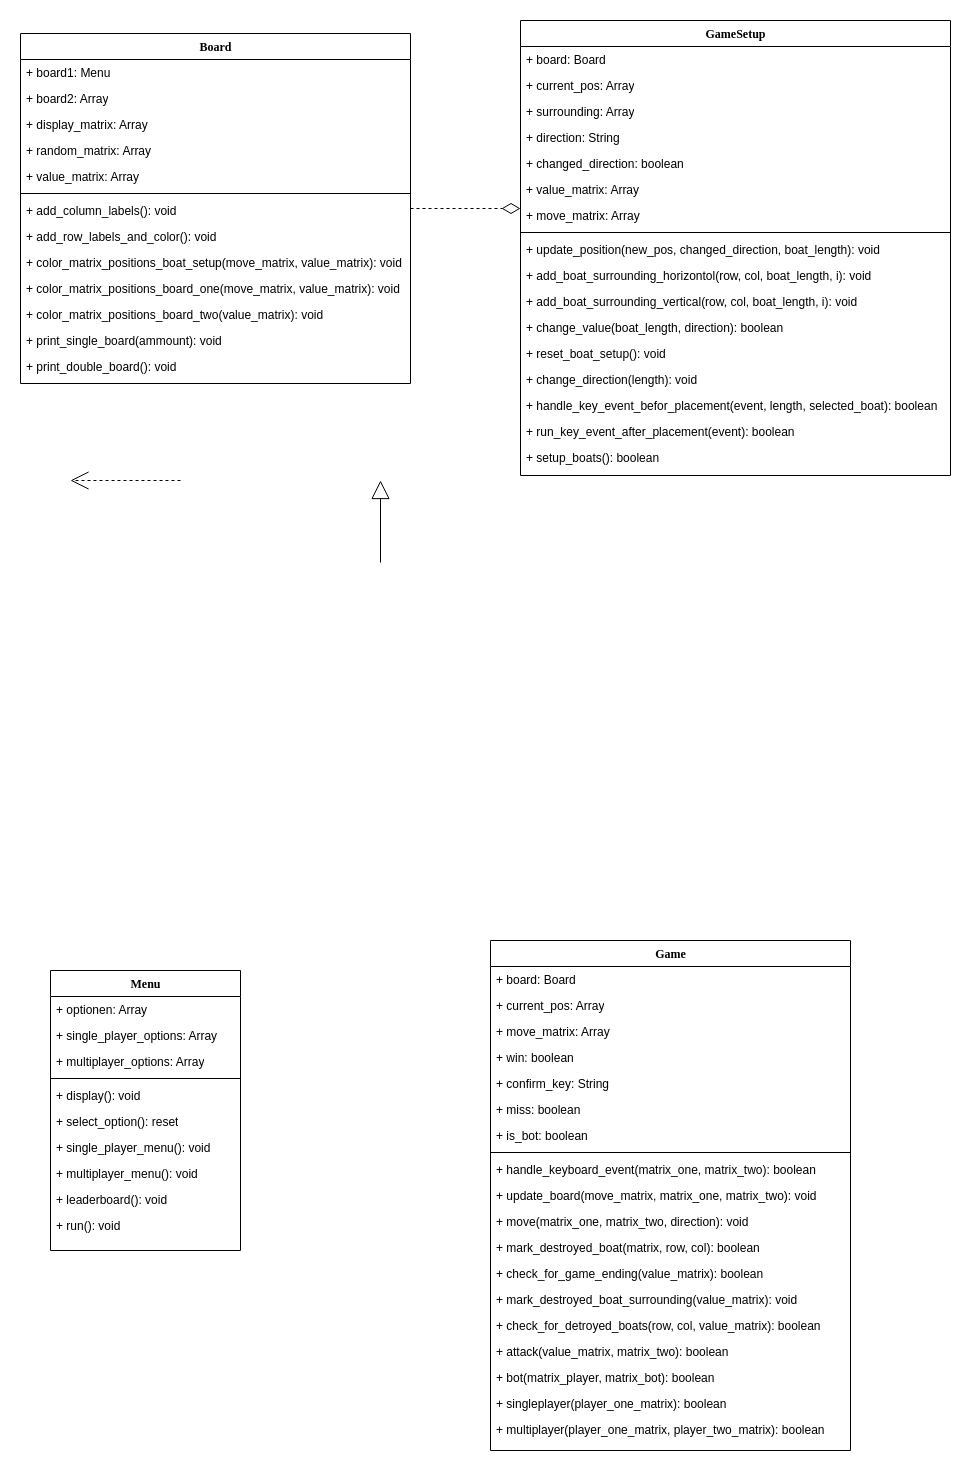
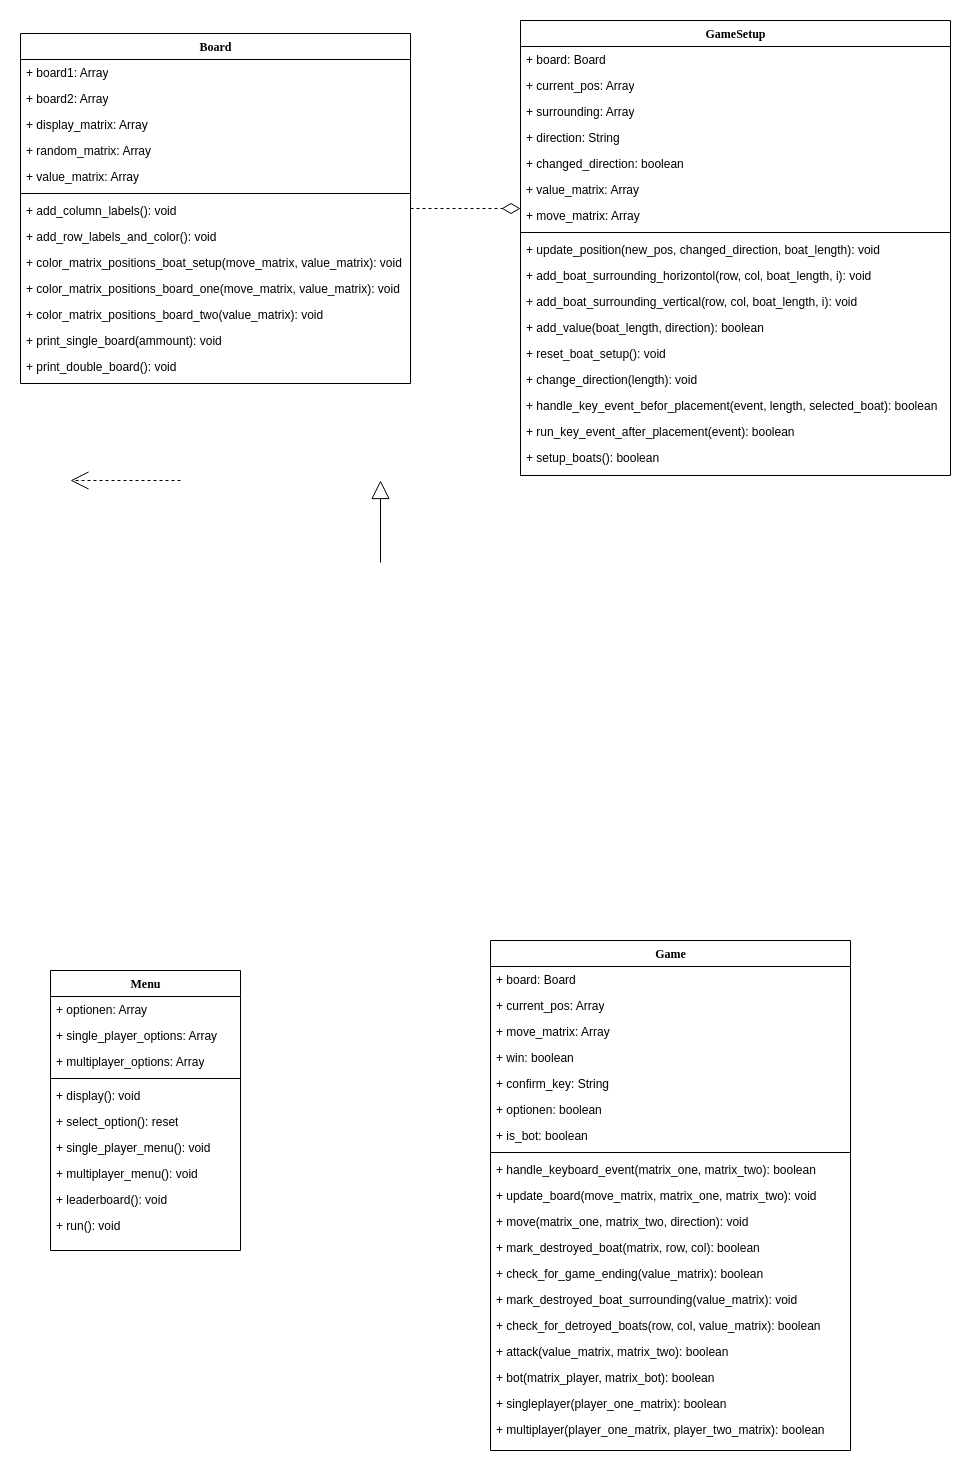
(69, 74) -> (72, 74)
(669, 329) -> (659, 329)
(539, 1111) -> (553, 1111)
